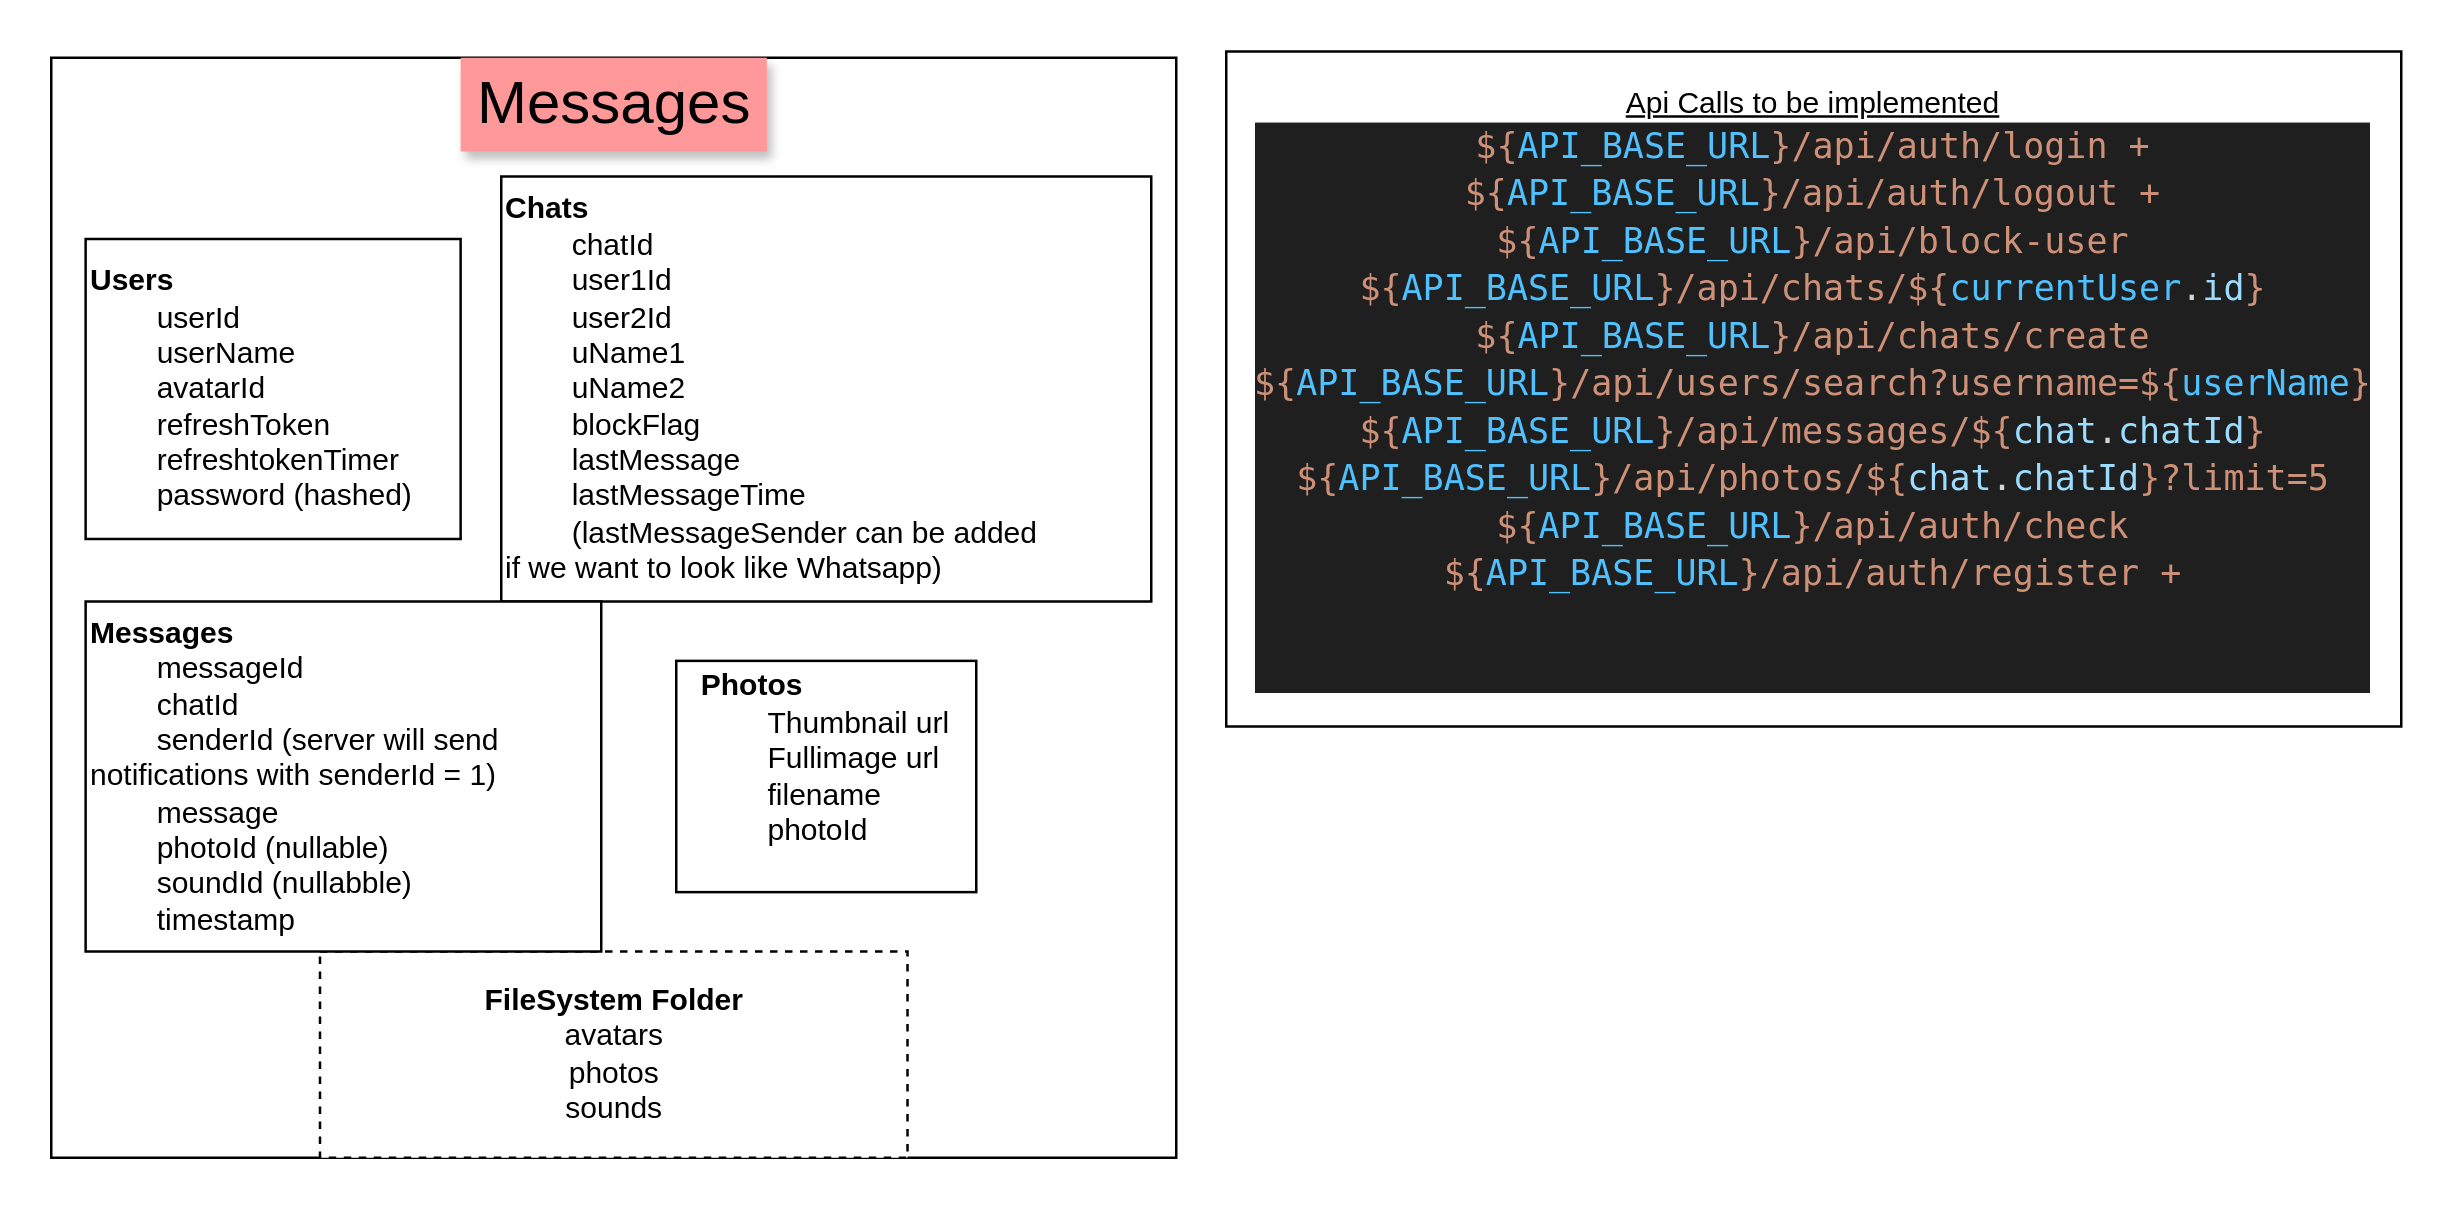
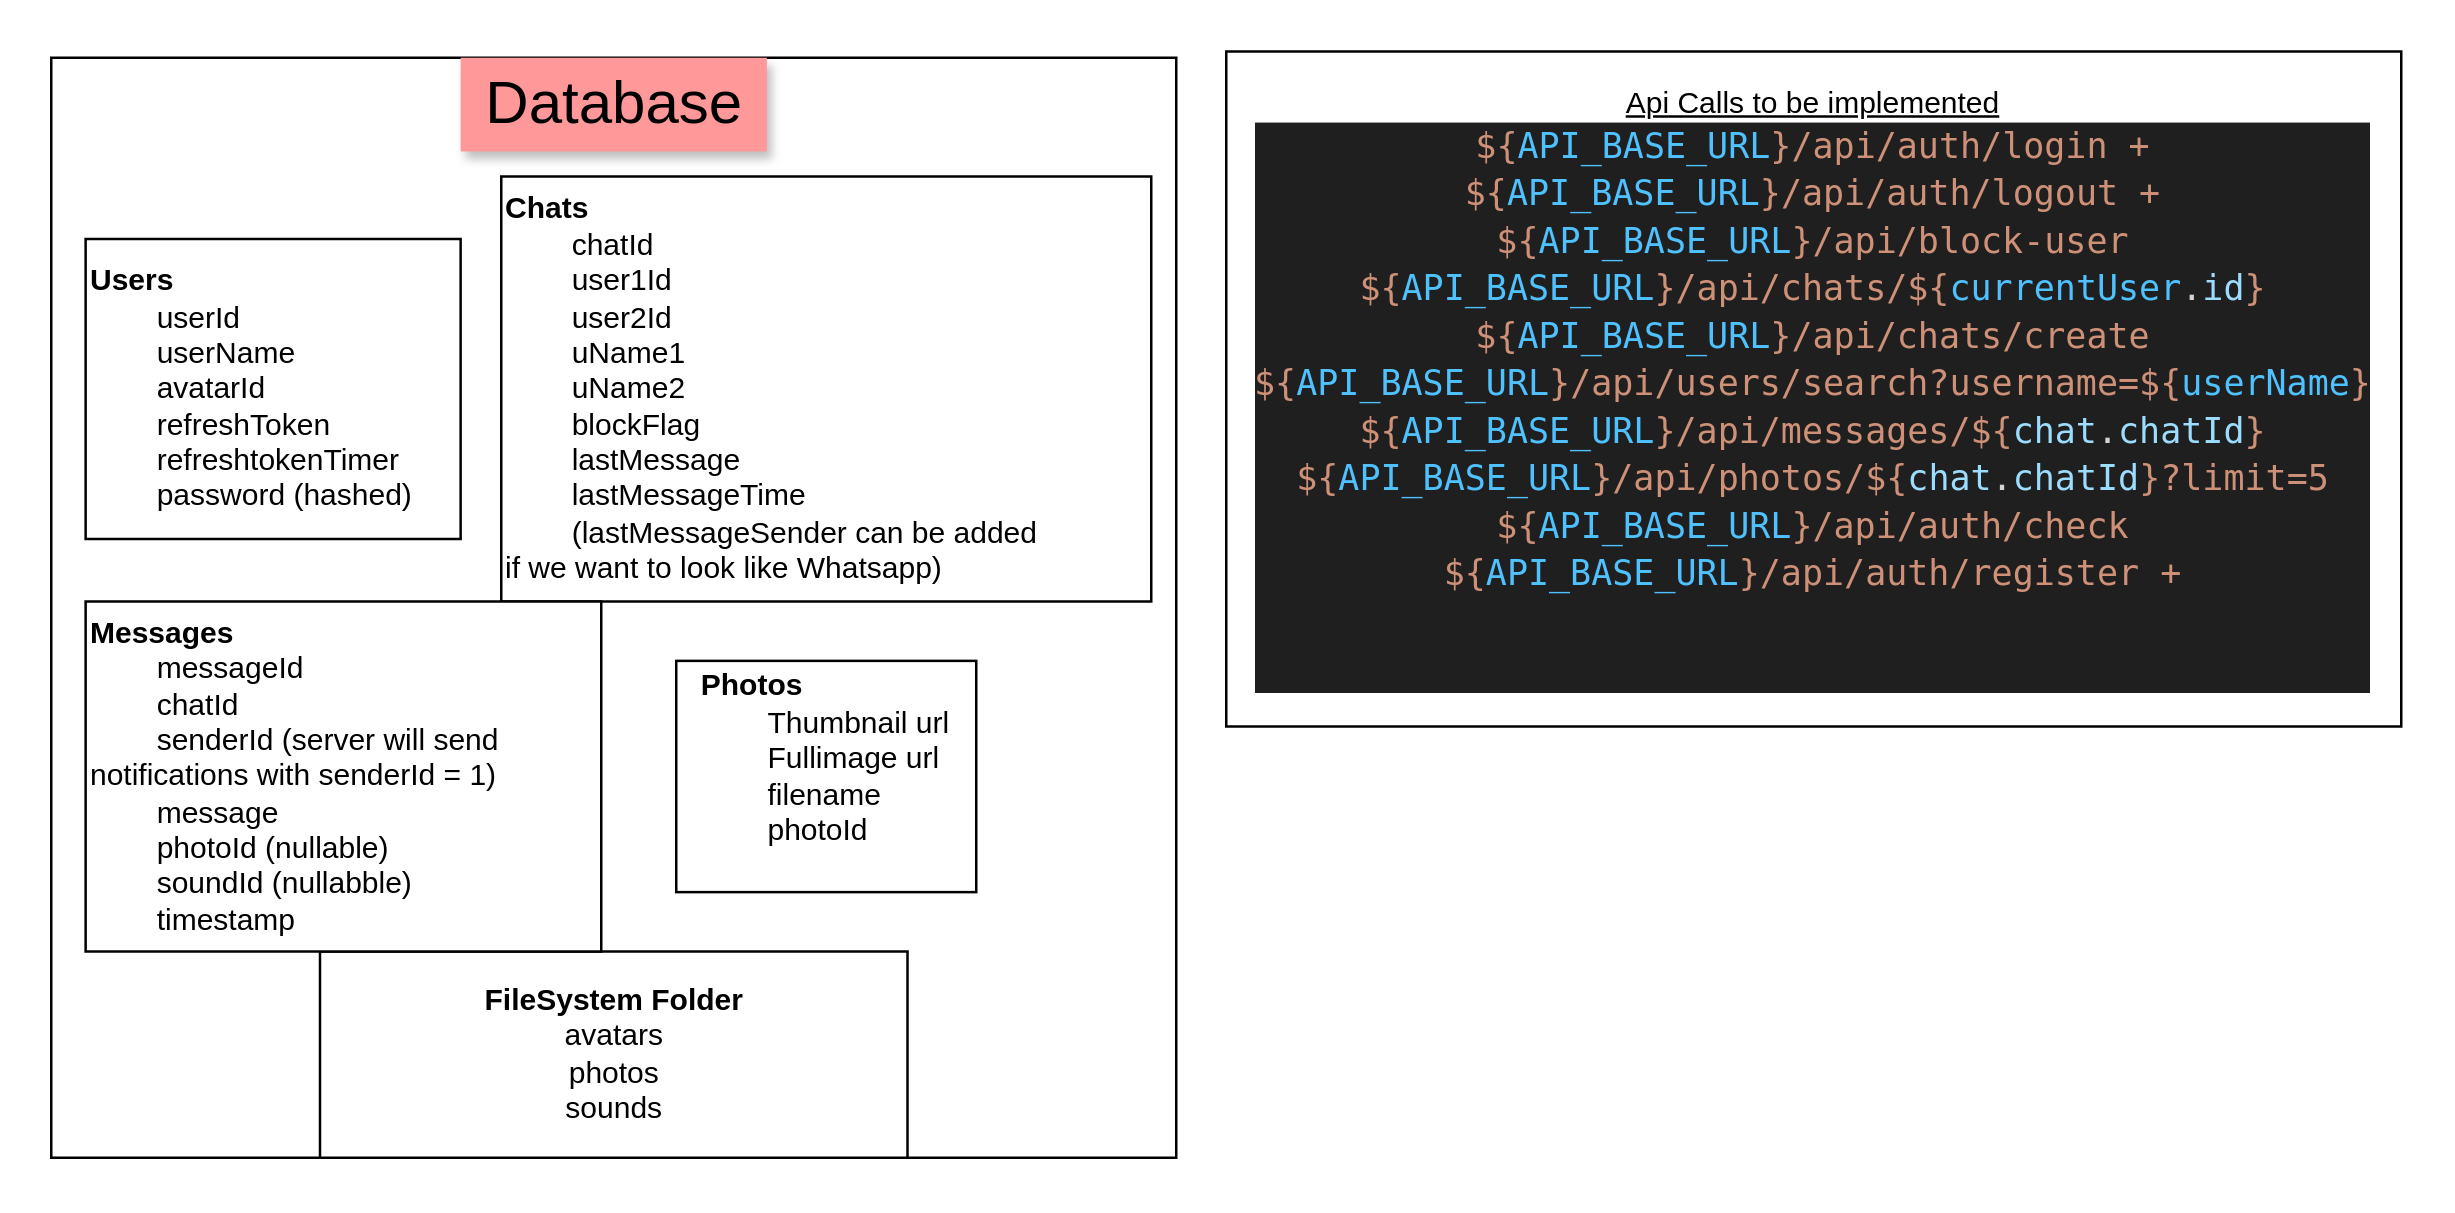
(615, 104) -> (615, 104)
(614, 1054) -> (614, 1054)
